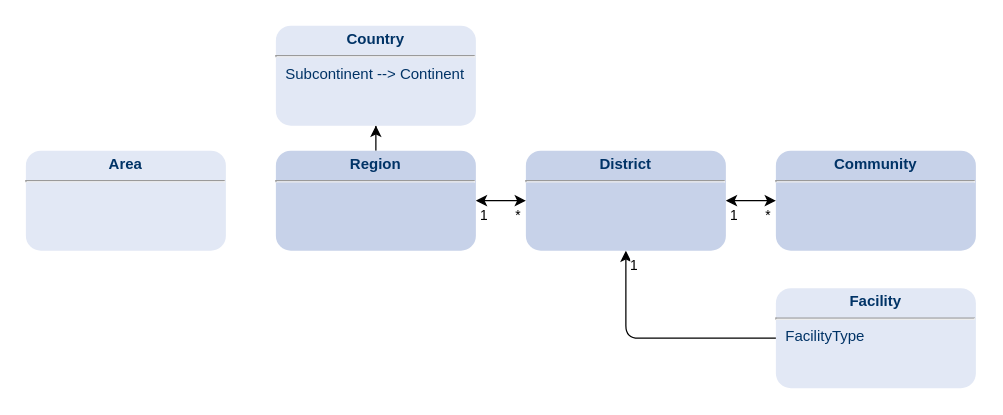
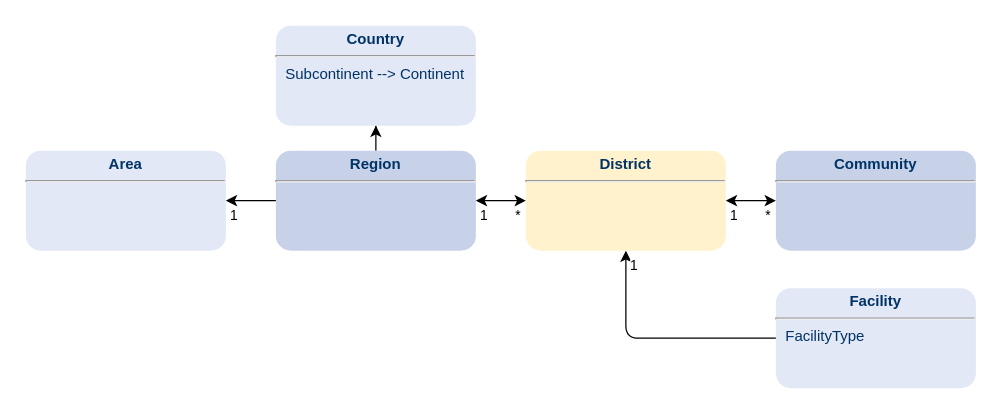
none -> (255, 201)
(626, 201) -> (626, 201)
